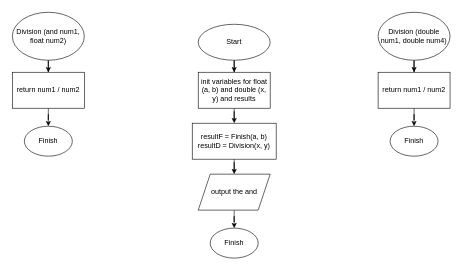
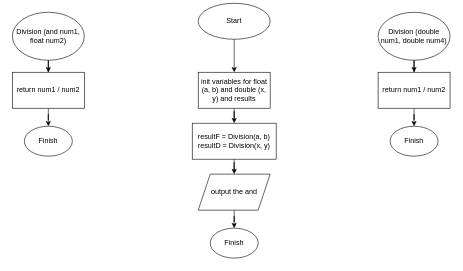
(234, 42) -> (234, 21)
(234, 141) -> (234, 141)
